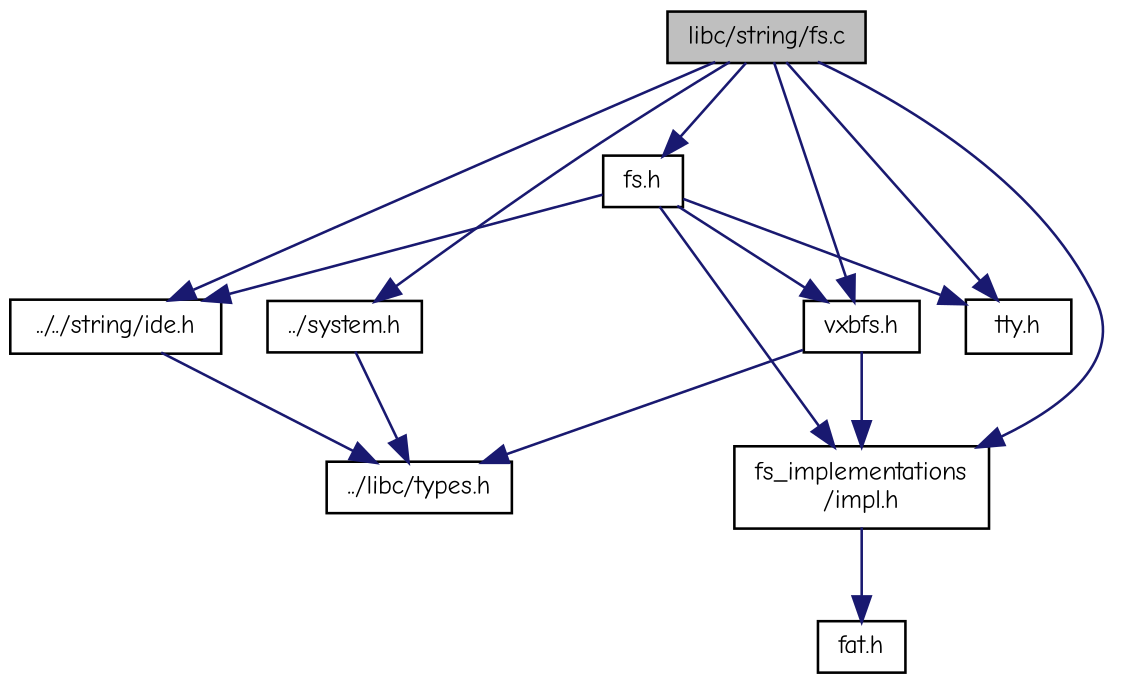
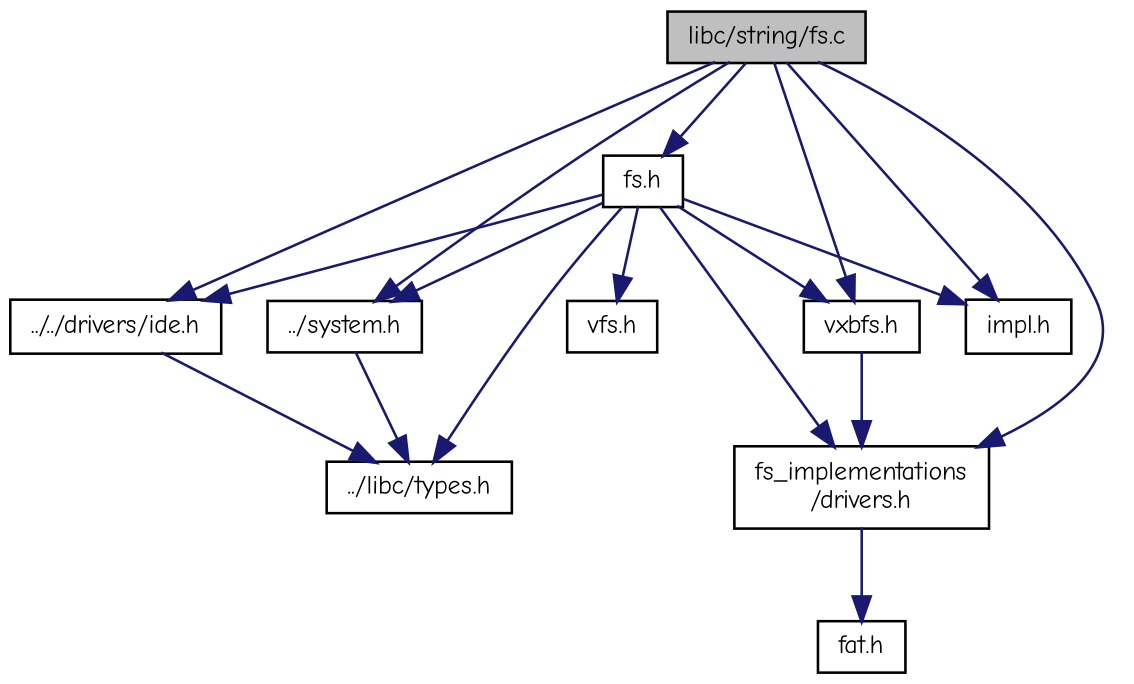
none -> (509, 247)
(116, 327) -> (116, 327)
none -> (612, 327)
(1019, 327) -> (1019, 327)
(655, 402) -> (530, 320)
(862, 487) -> (862, 487)
